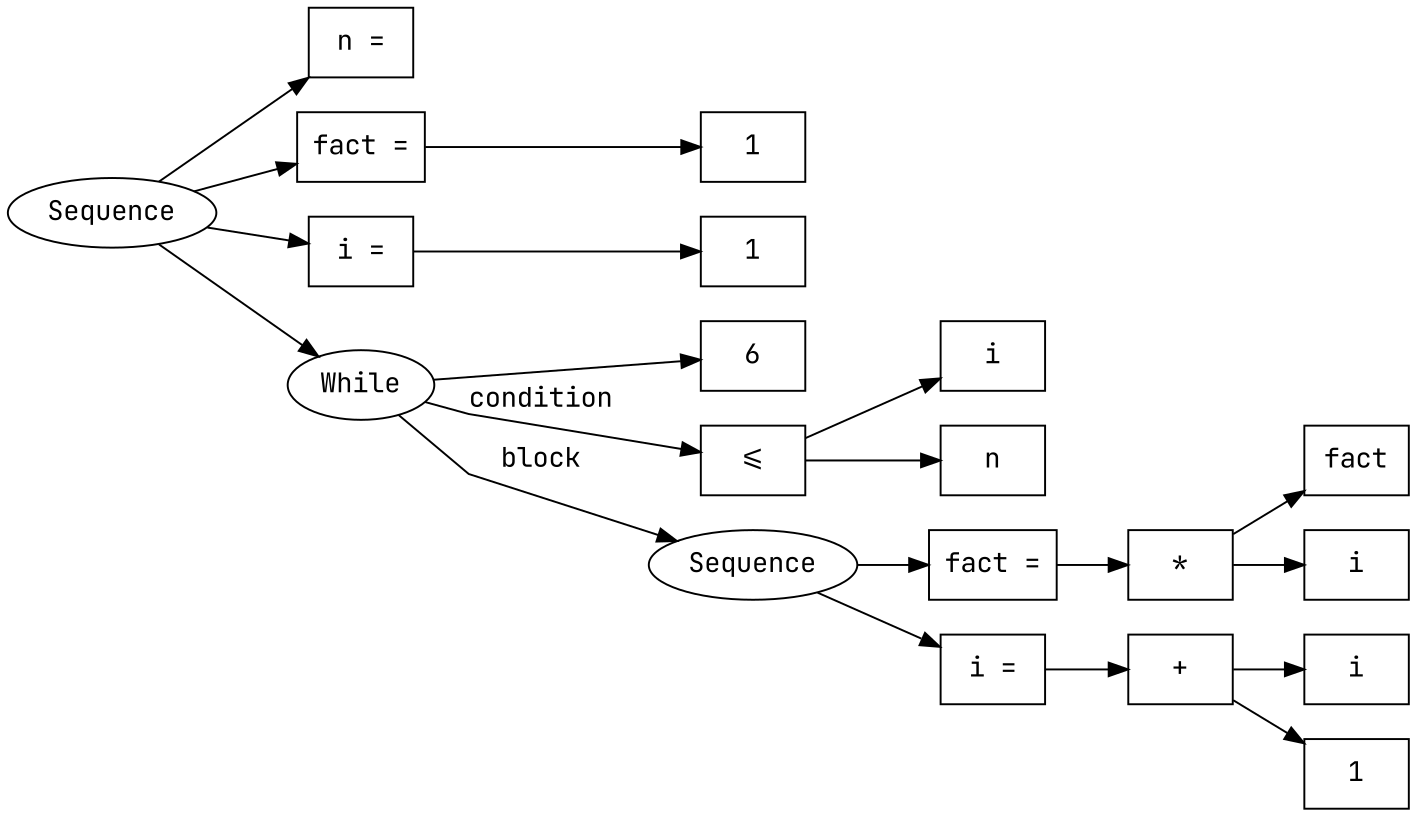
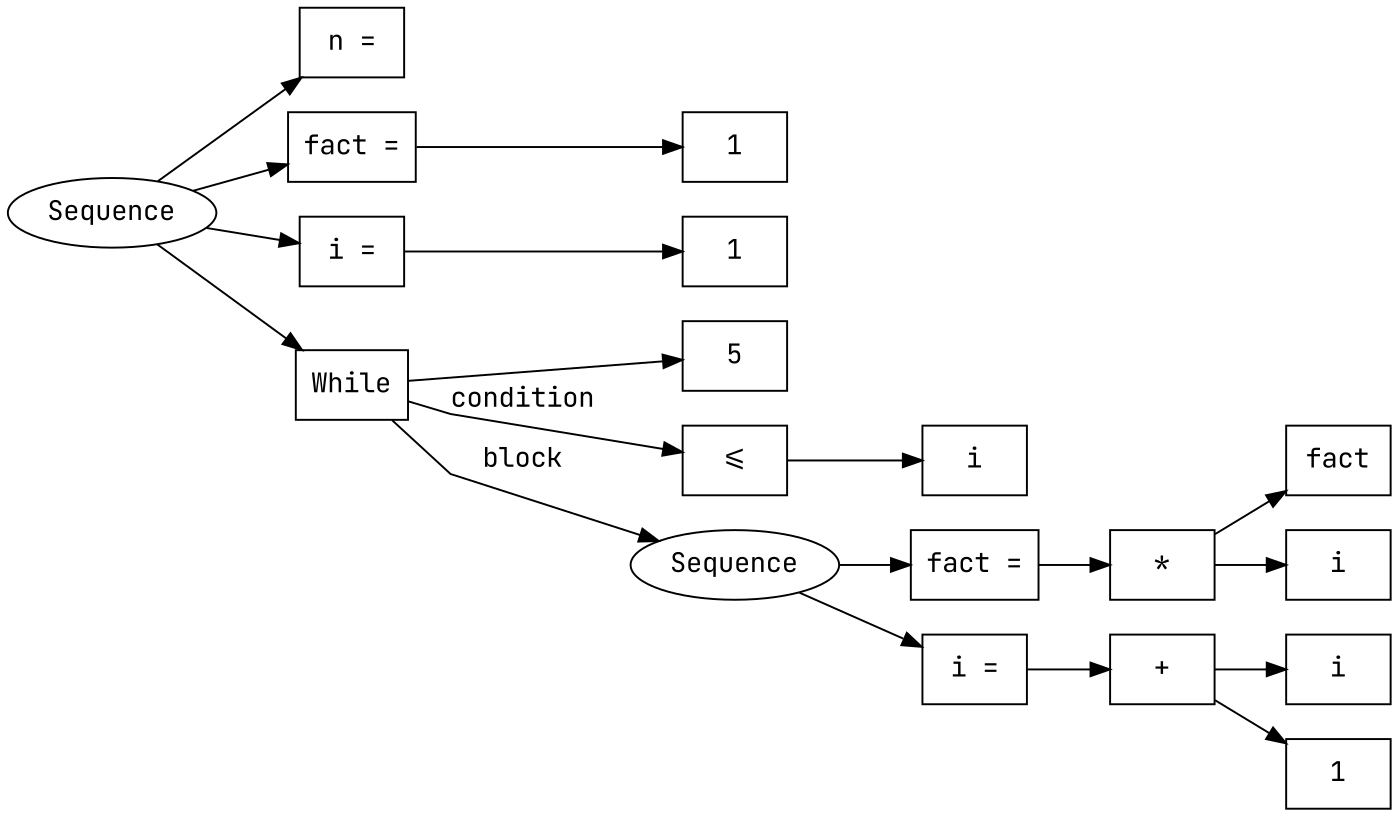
(753, 356) -> (735, 356)
(361, 385) -> (352, 385)
(993, 460) -> none
